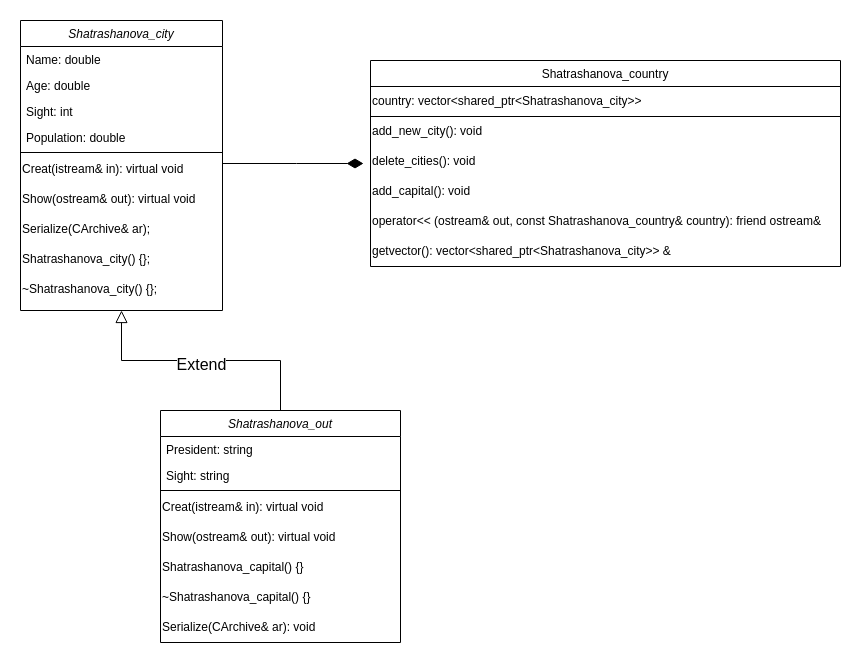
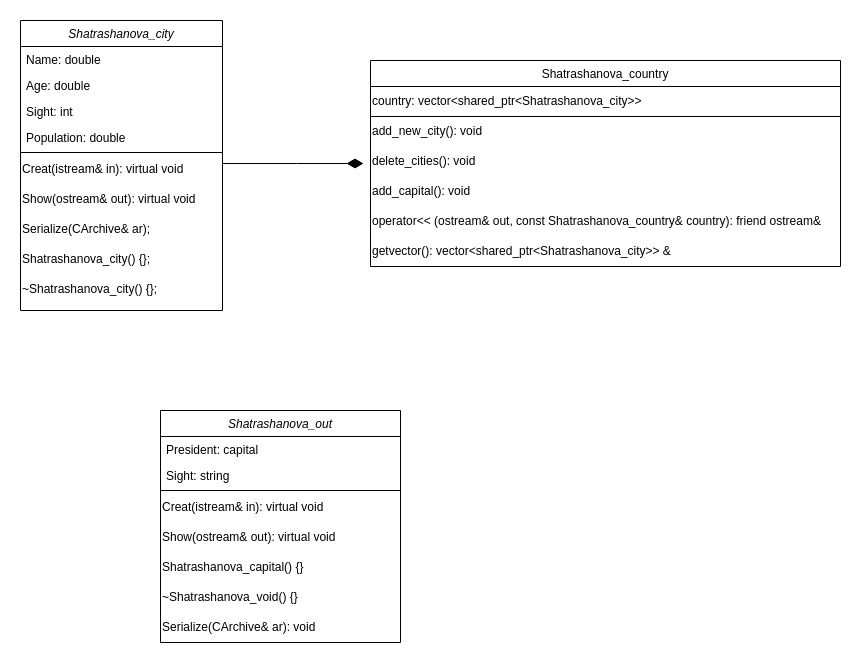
(208, 361) -> none
(217, 450) -> (219, 450)
(249, 598) -> (240, 598)
